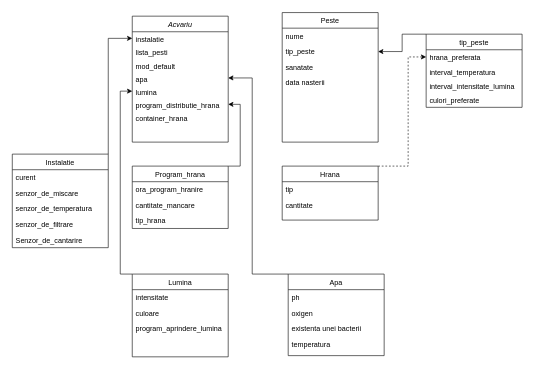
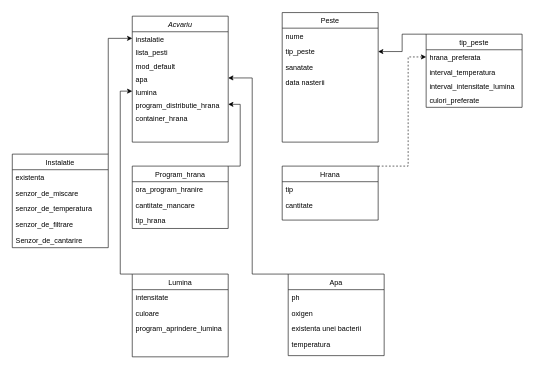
(28, 178) -> (33, 178)
